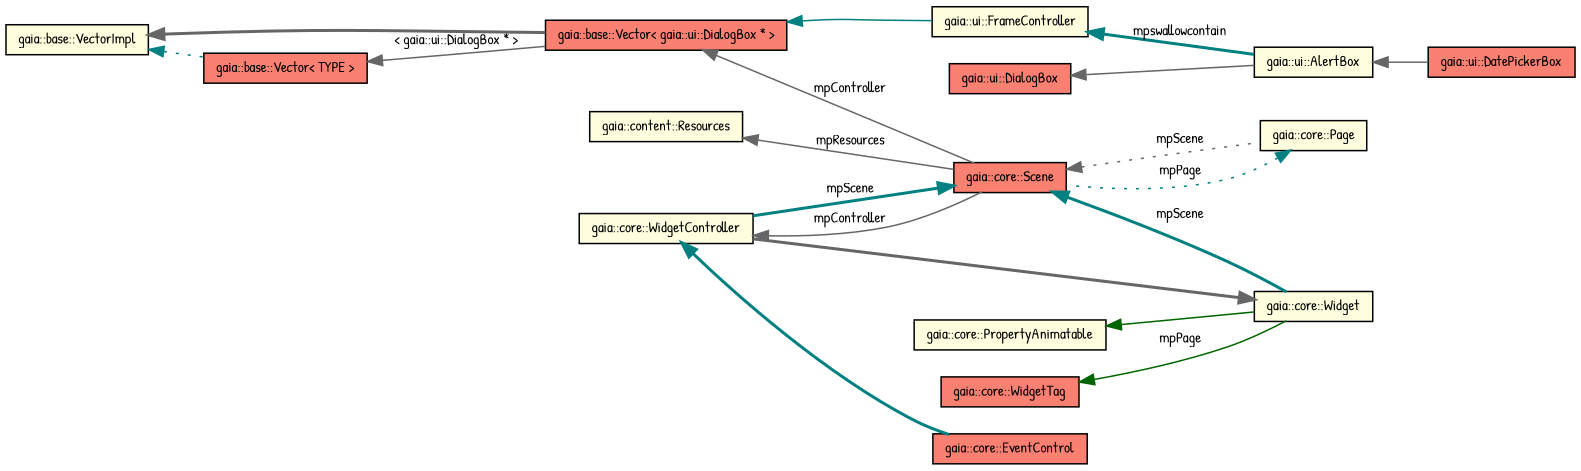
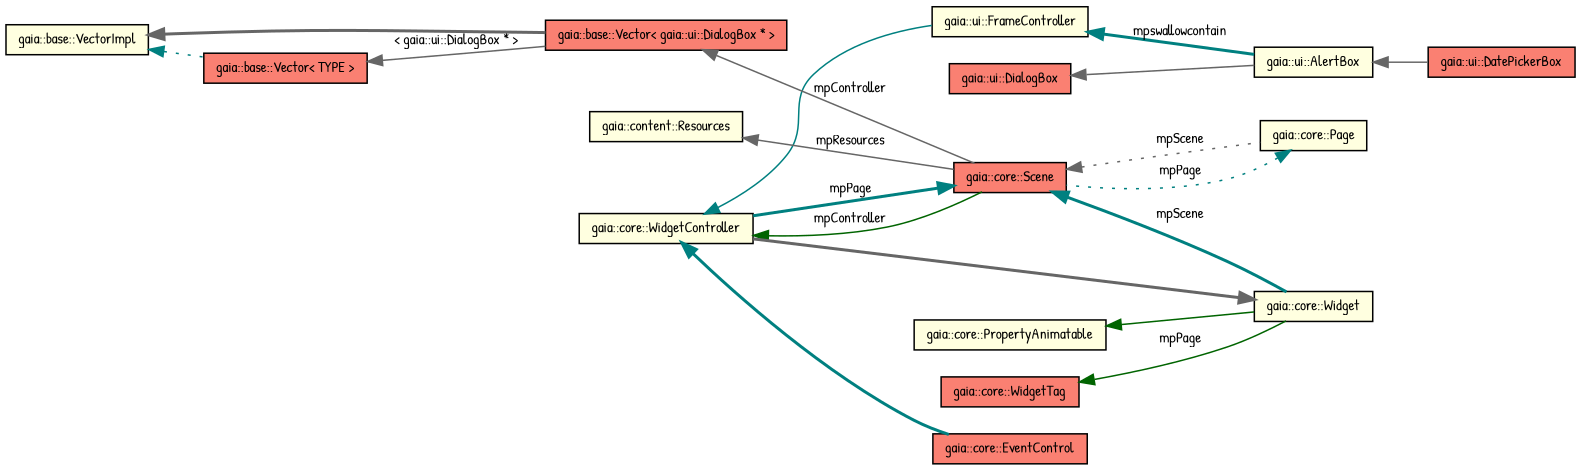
(867, 20) -> (800, 100)
(850, 189) -> (850, 189)
(878, 229) -> (878, 229)
